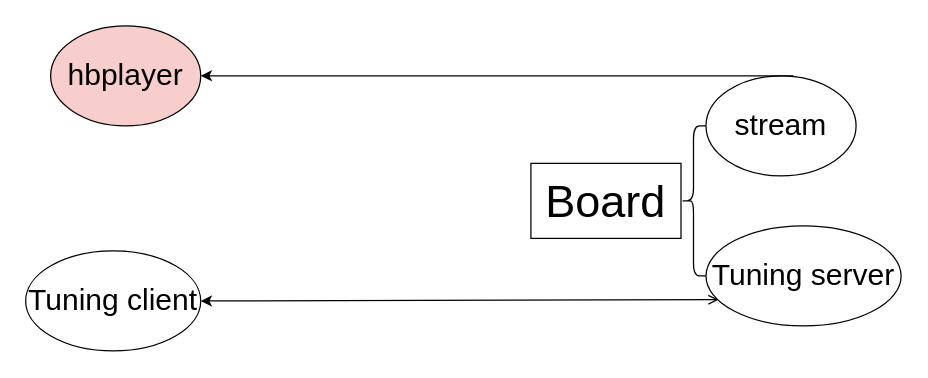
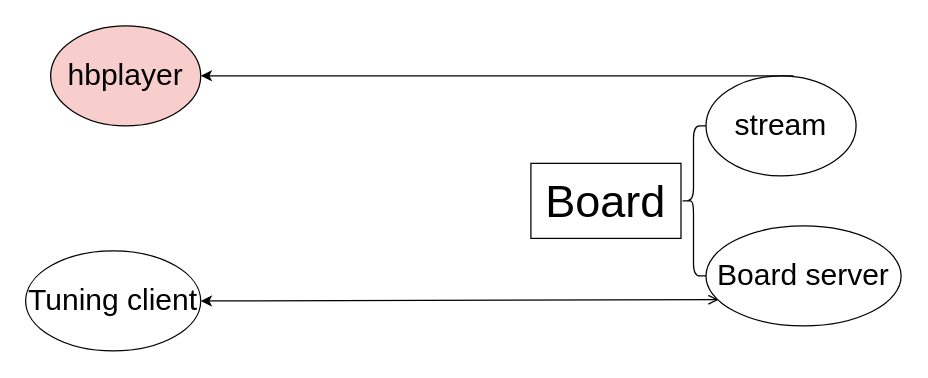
(803, 276) -> (803, 276)
